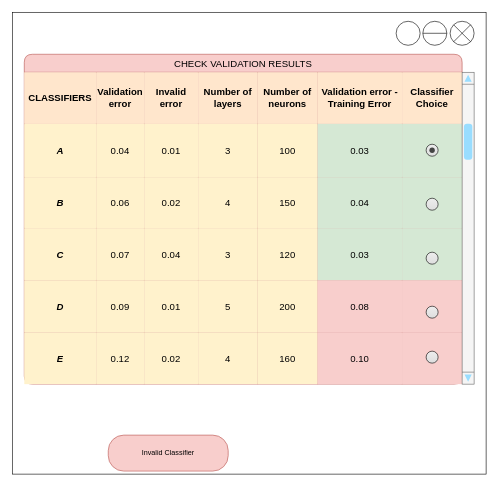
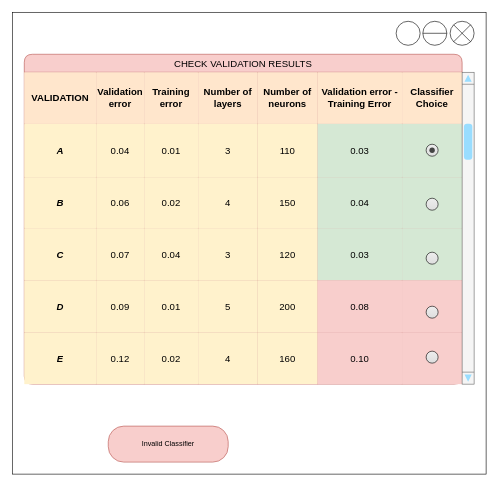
(60, 98) -> (60, 98)
(171, 98) -> (171, 98)
(288, 151) -> (288, 151)
(168, 453) -> (168, 444)
